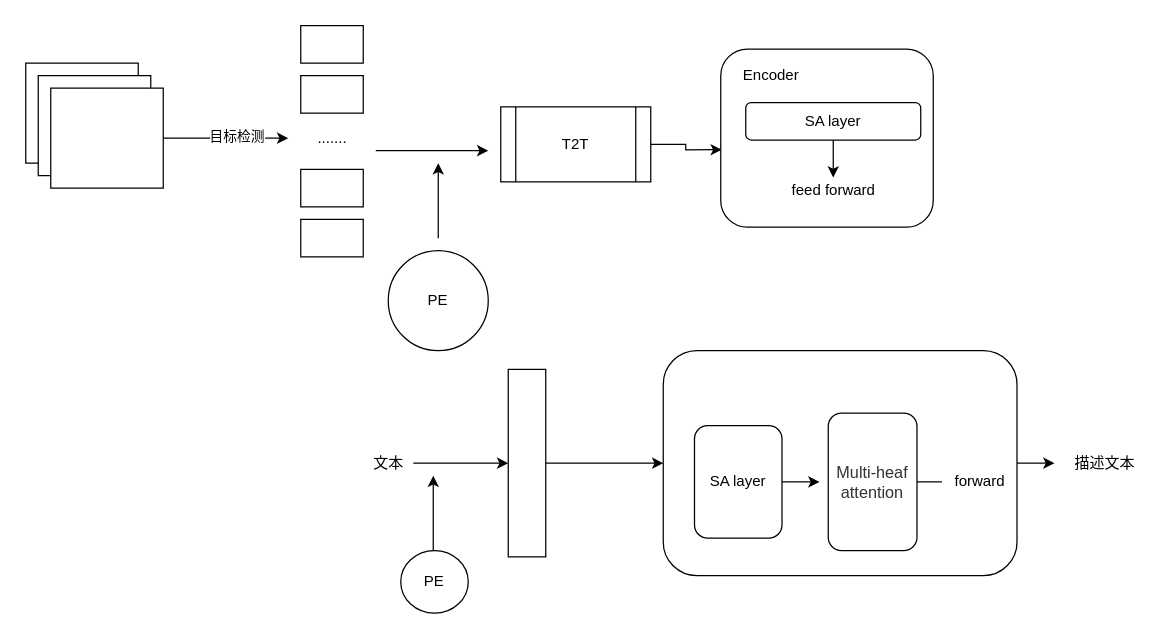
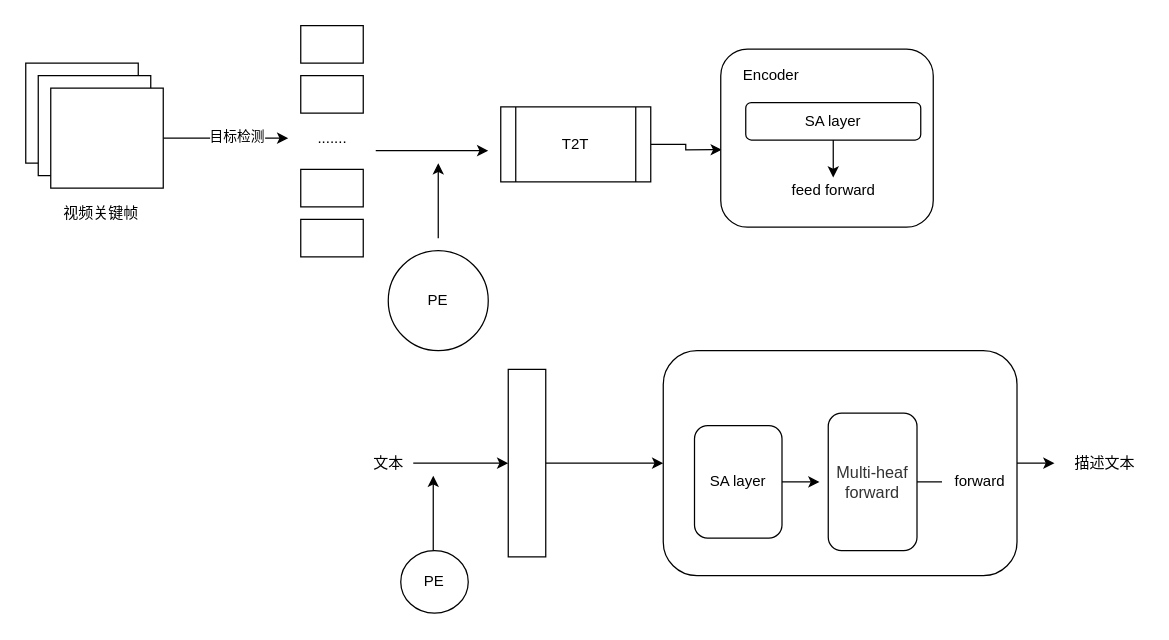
none -> (101, 213)
(873, 482) -> (873, 482)
